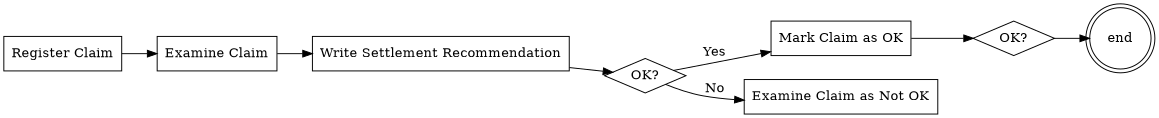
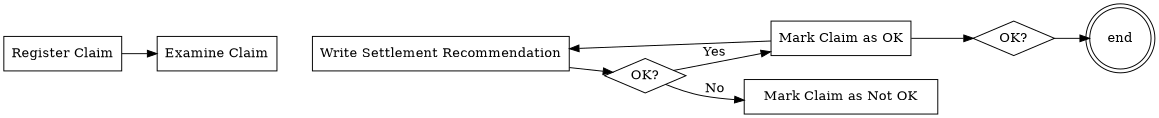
(290, 54) -> (675, 45)
(841, 97) -> (841, 97)
